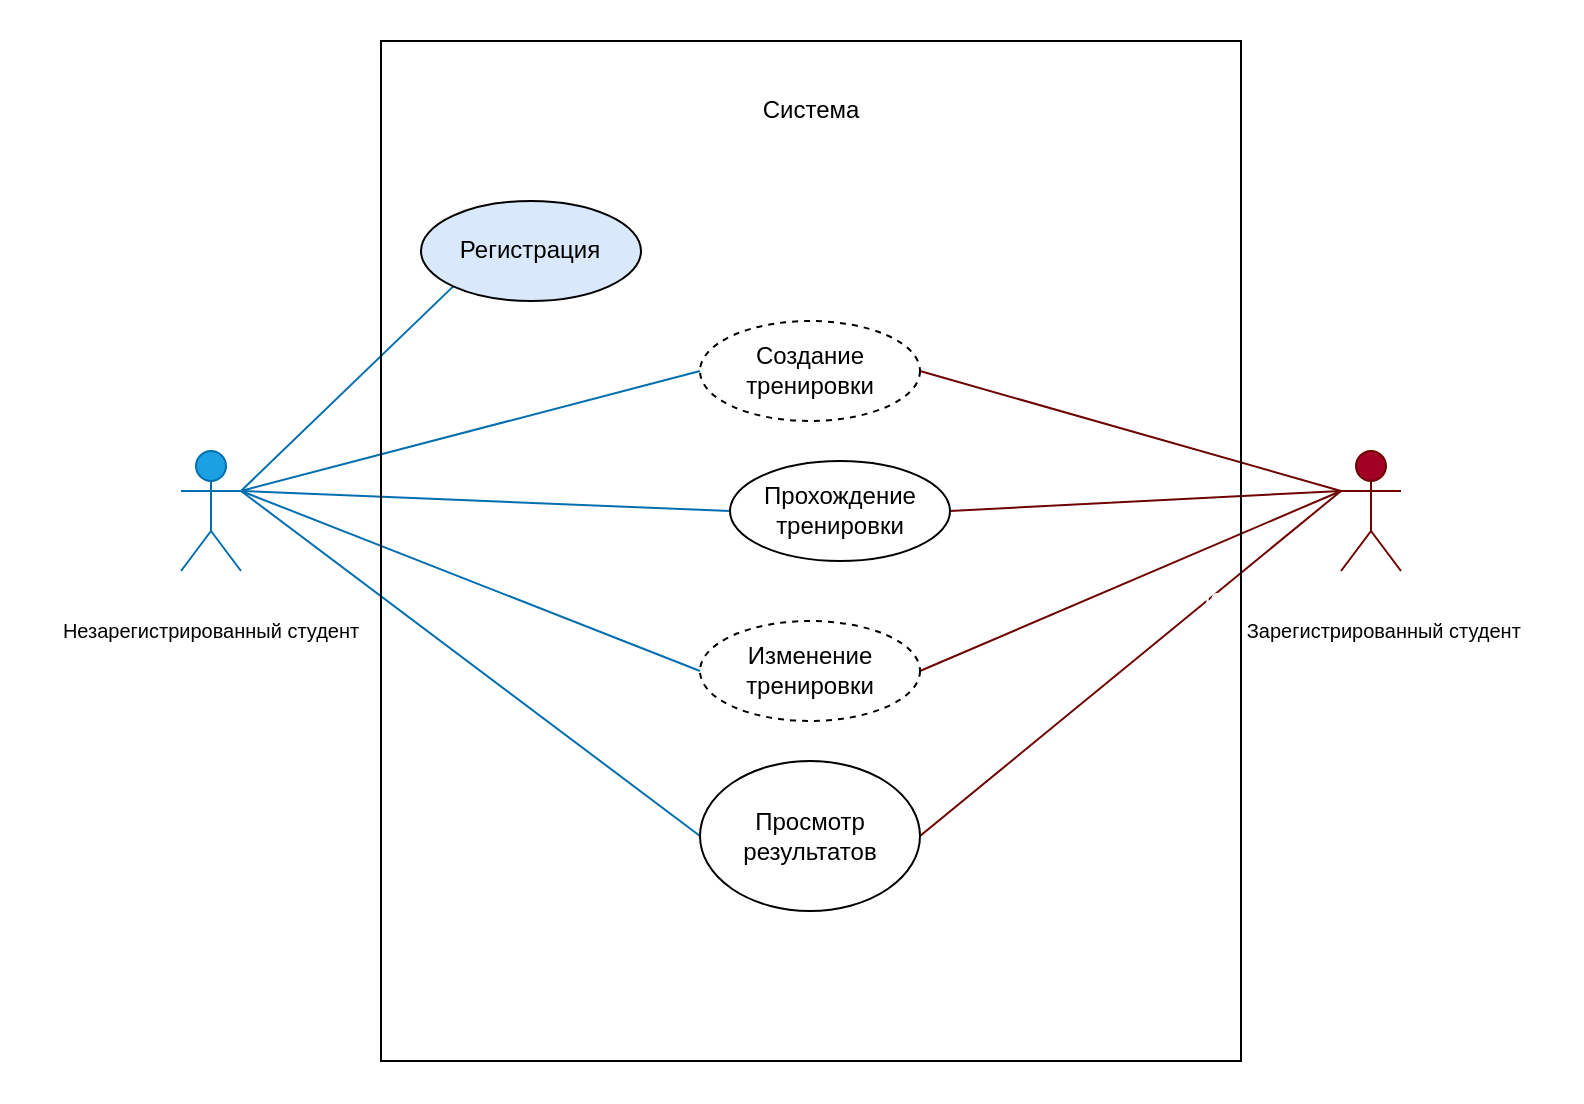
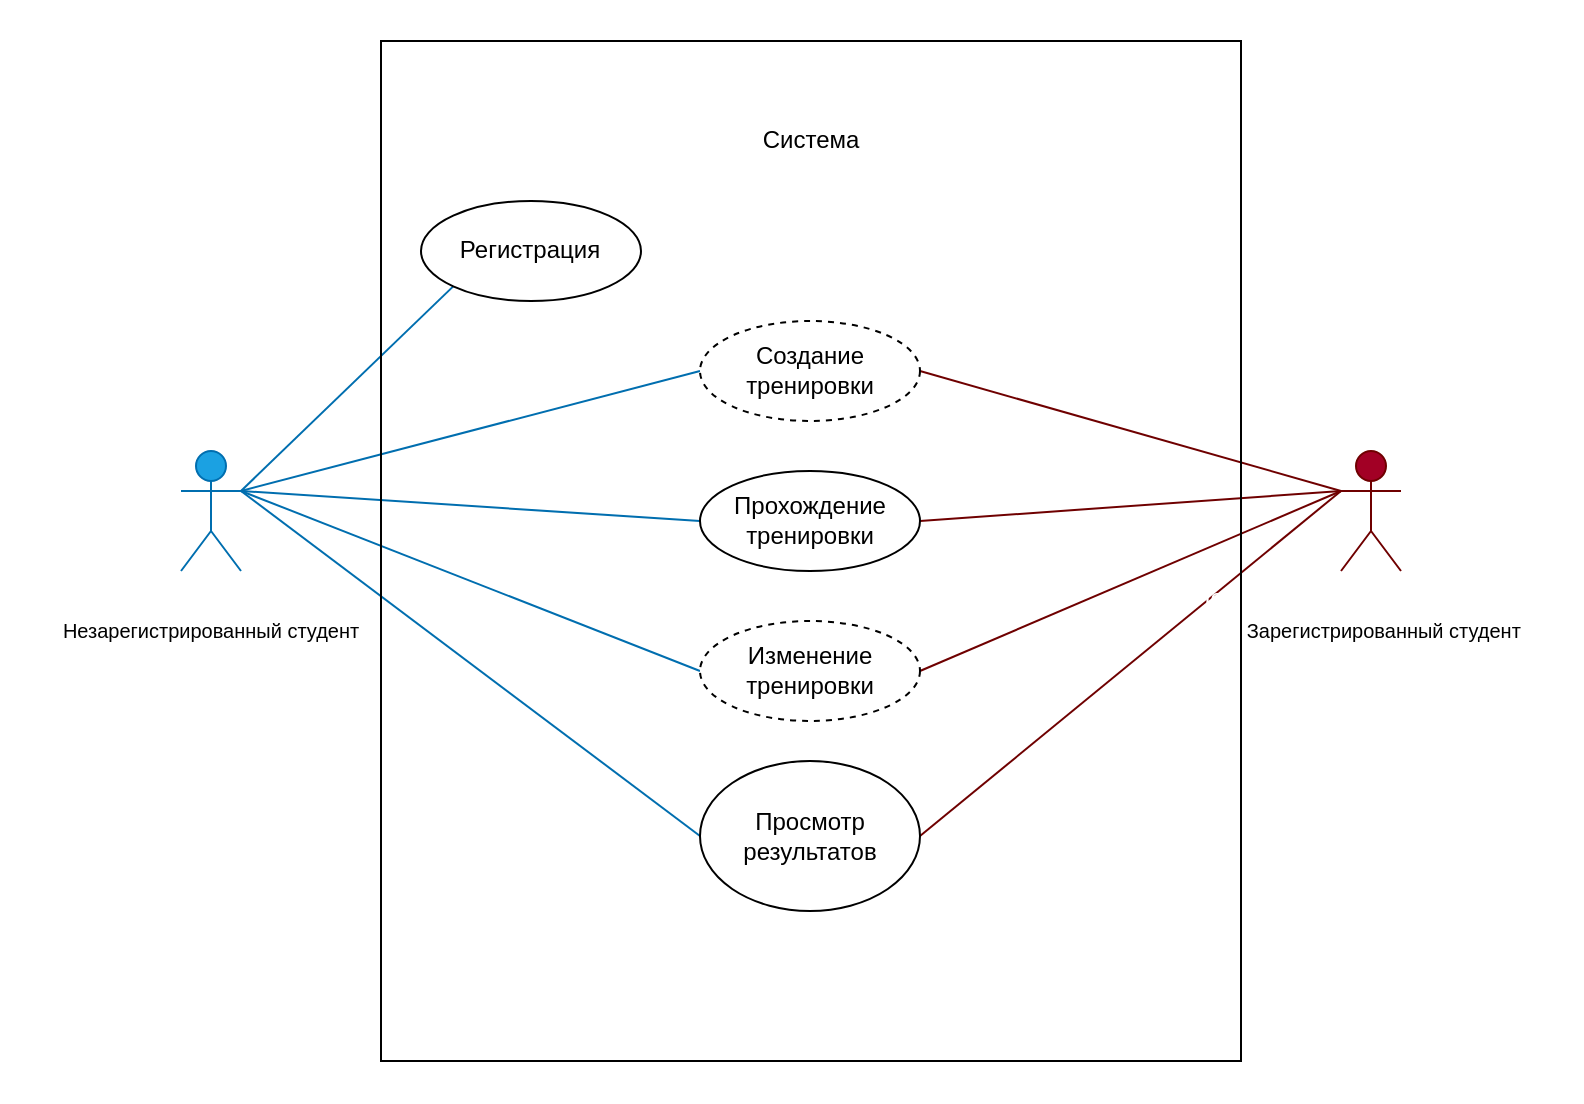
(810, 111) -> (810, 141)
(531, 251) -> (531, 251)
(840, 511) -> (810, 521)
